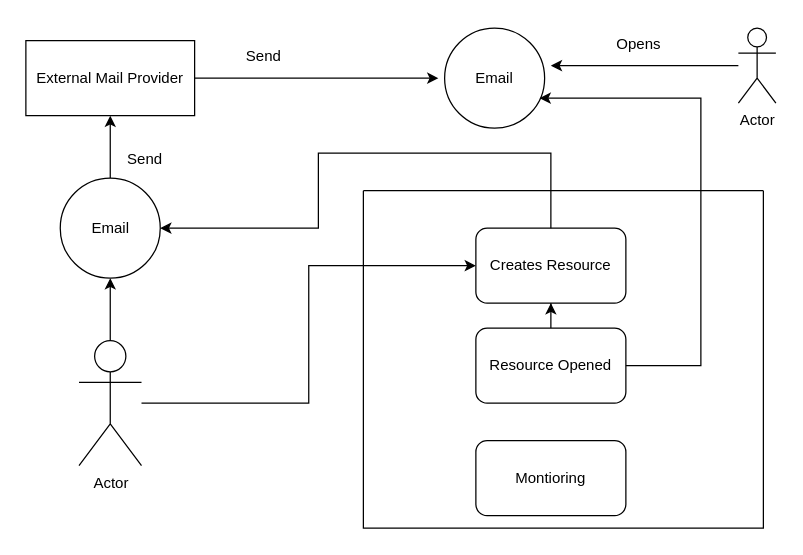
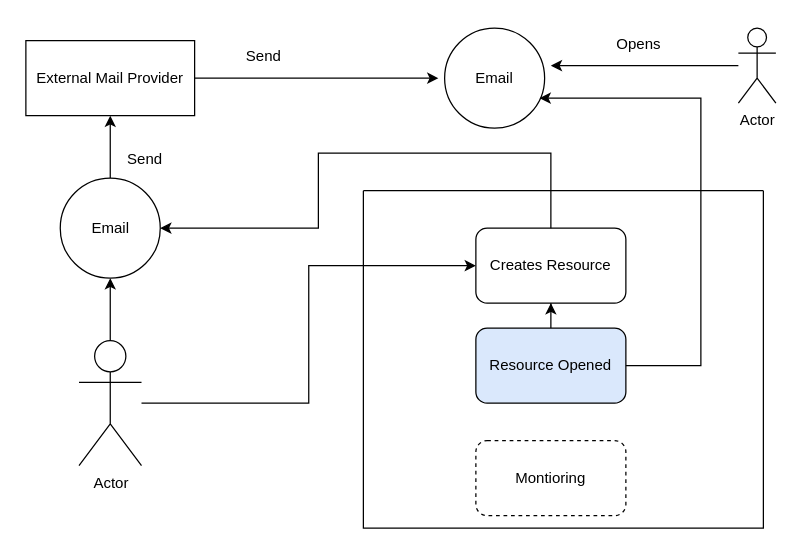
(551, 366) -> (551, 366)
(551, 478) -> (551, 478)
